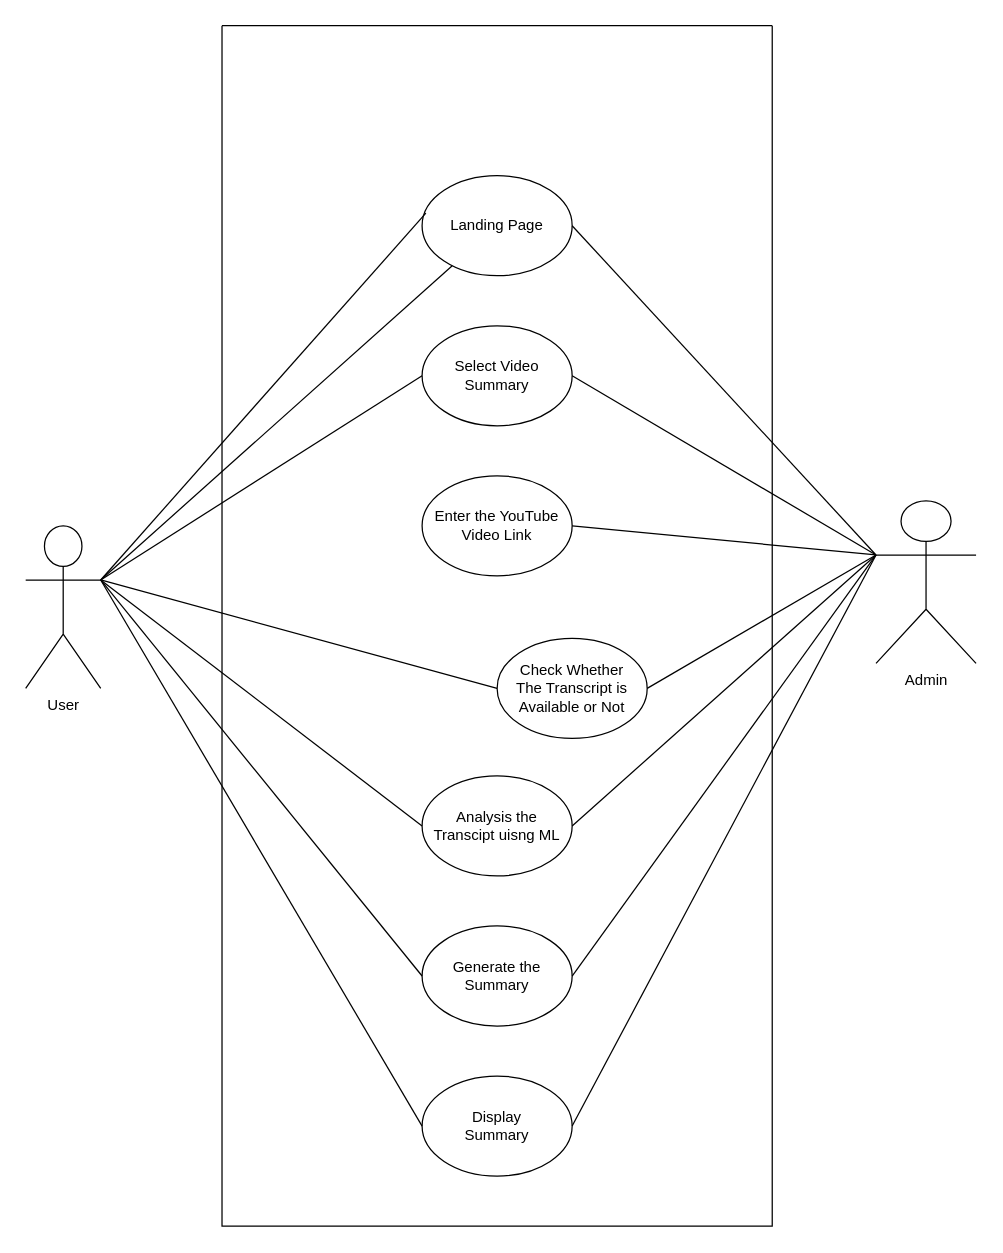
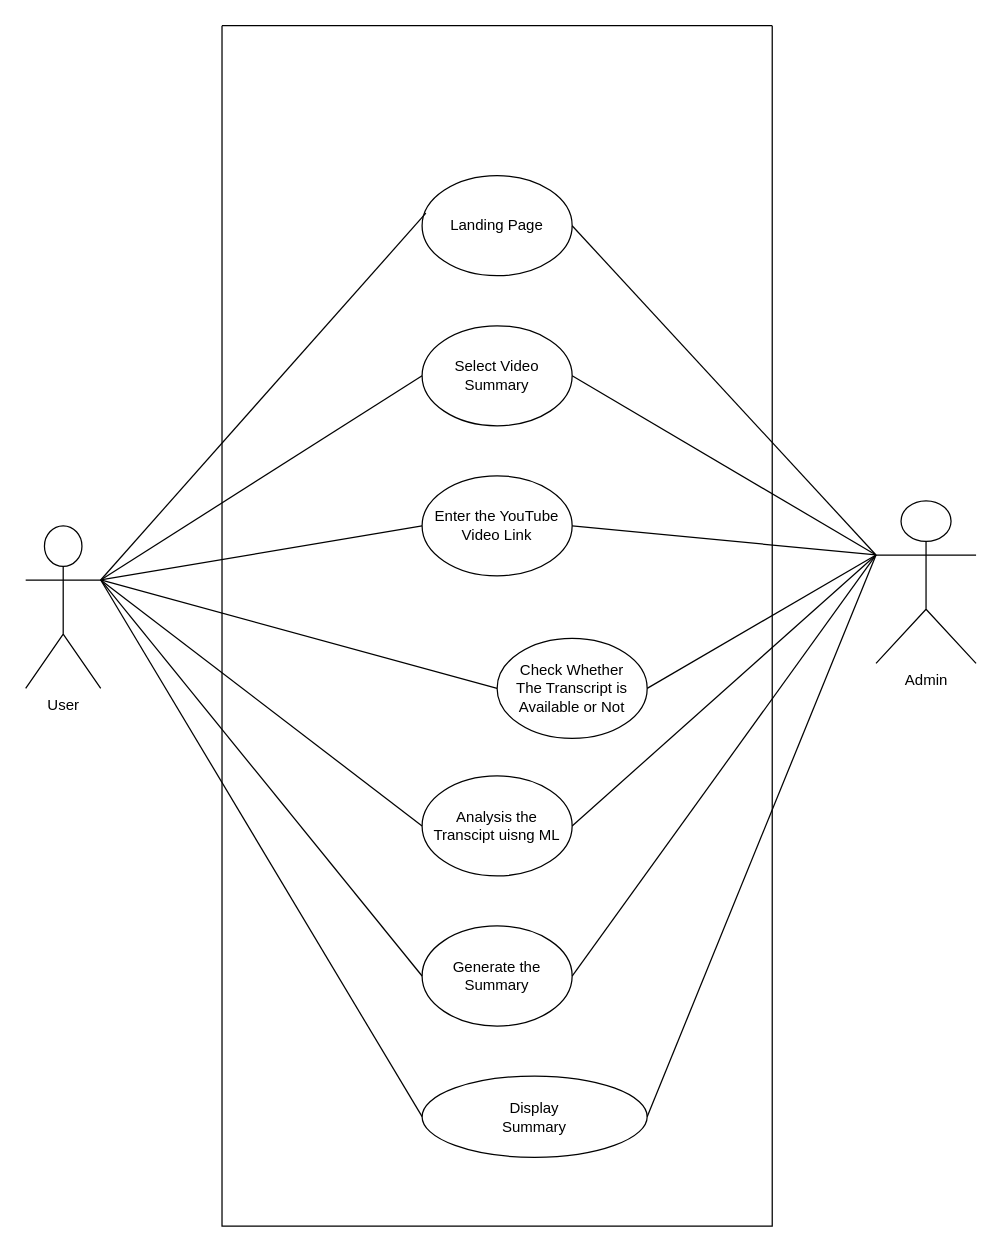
(281, 418) -> (264, 552)
(497, 1126) -> (534, 1116)
